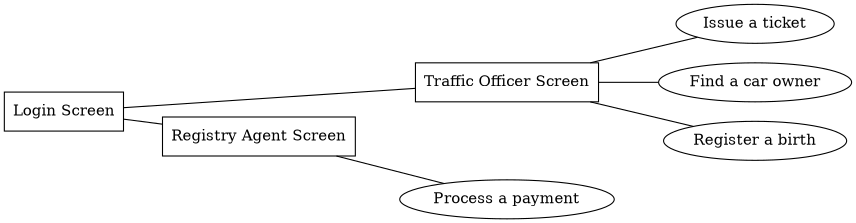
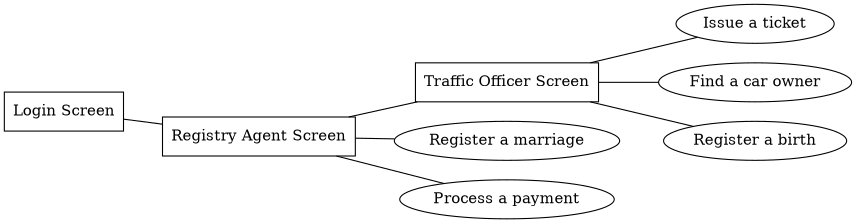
(269, 98) -> (383, 109)
none -> (507, 141)
